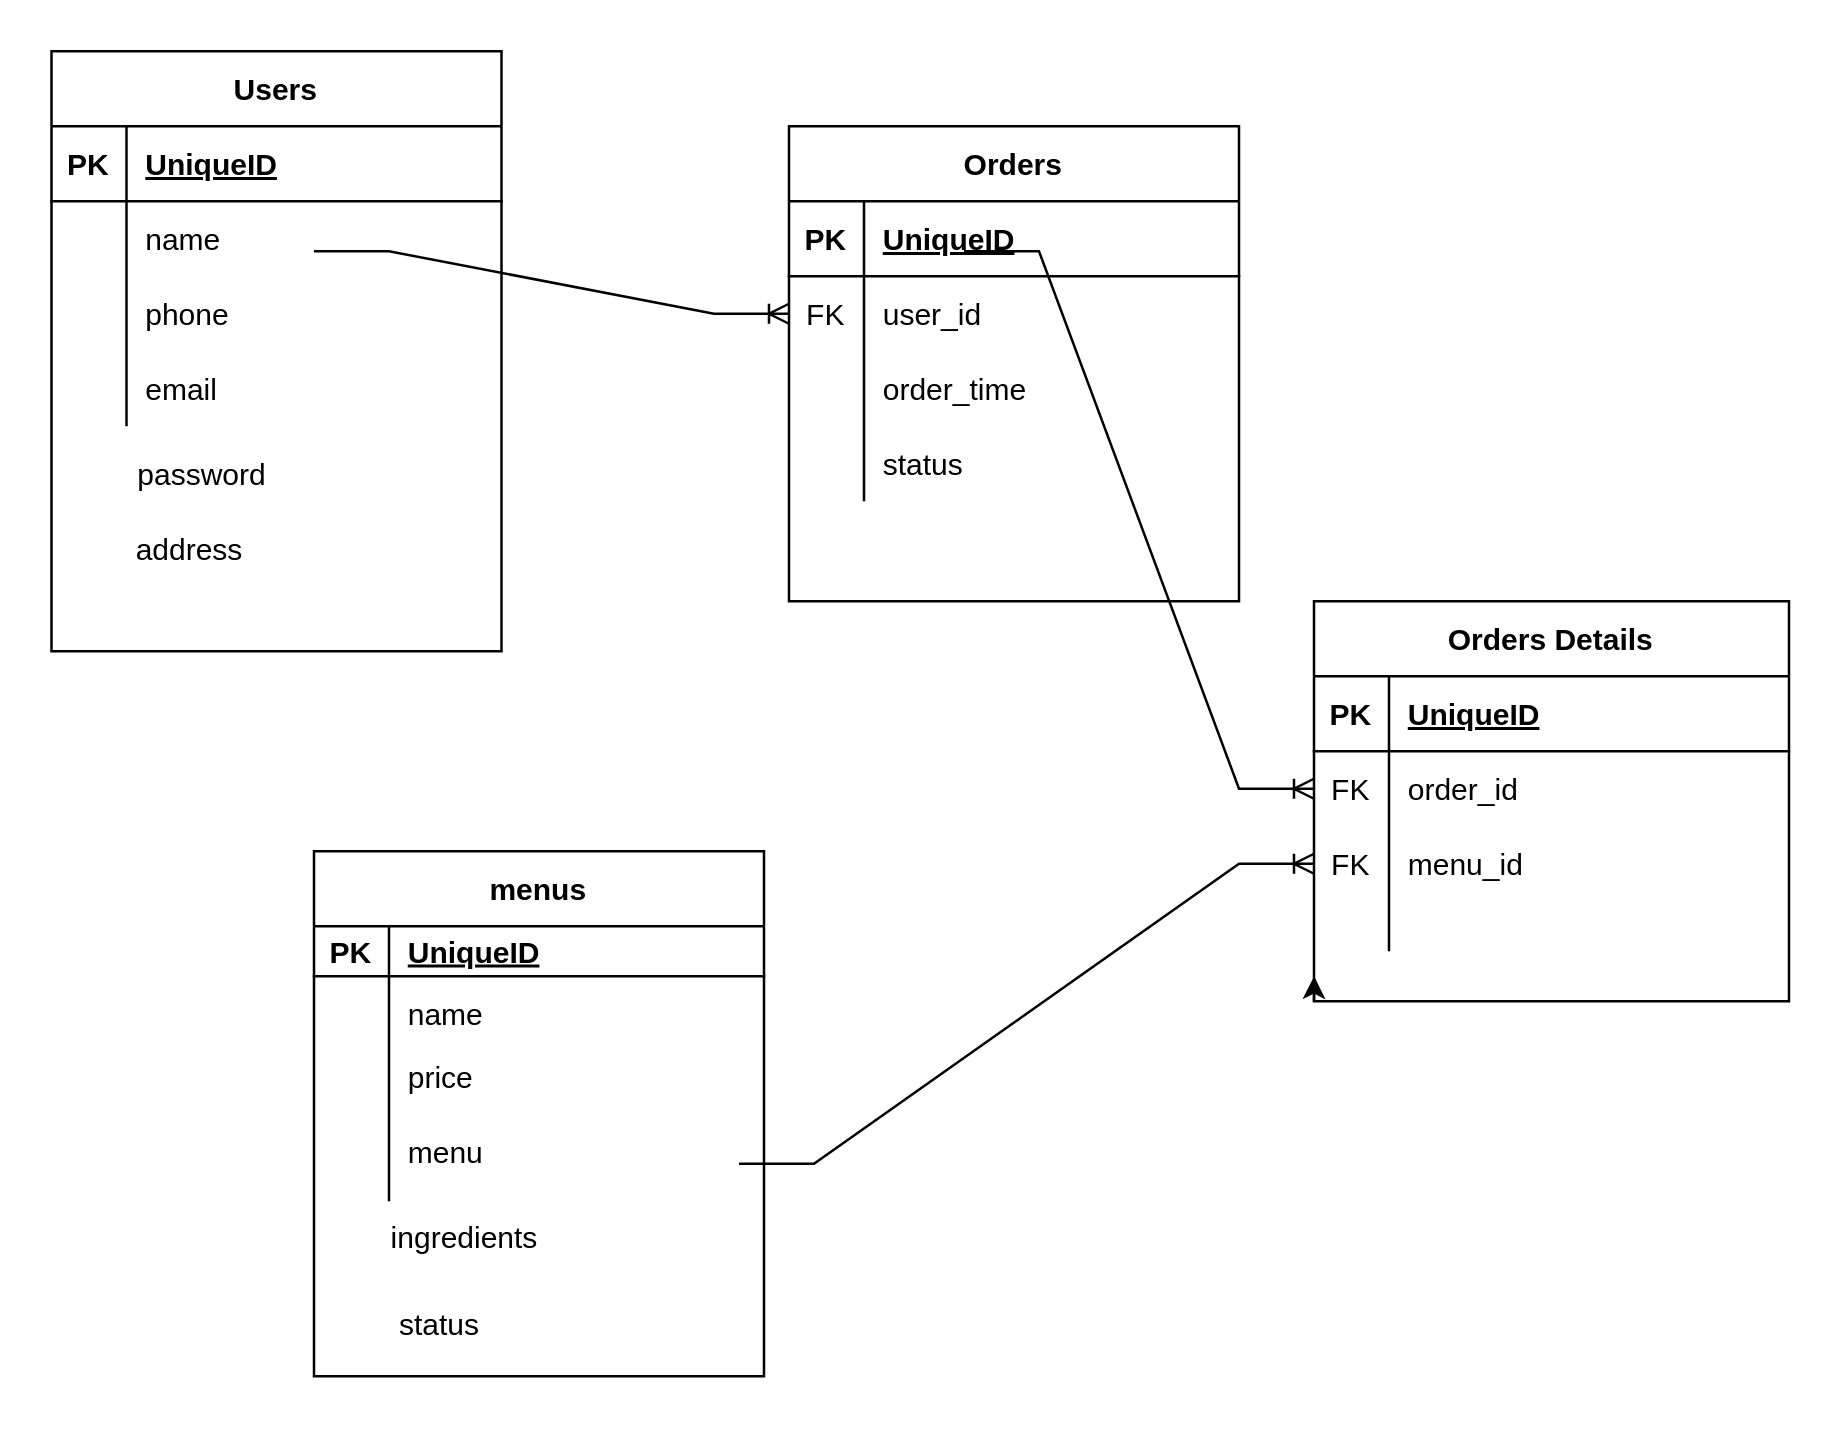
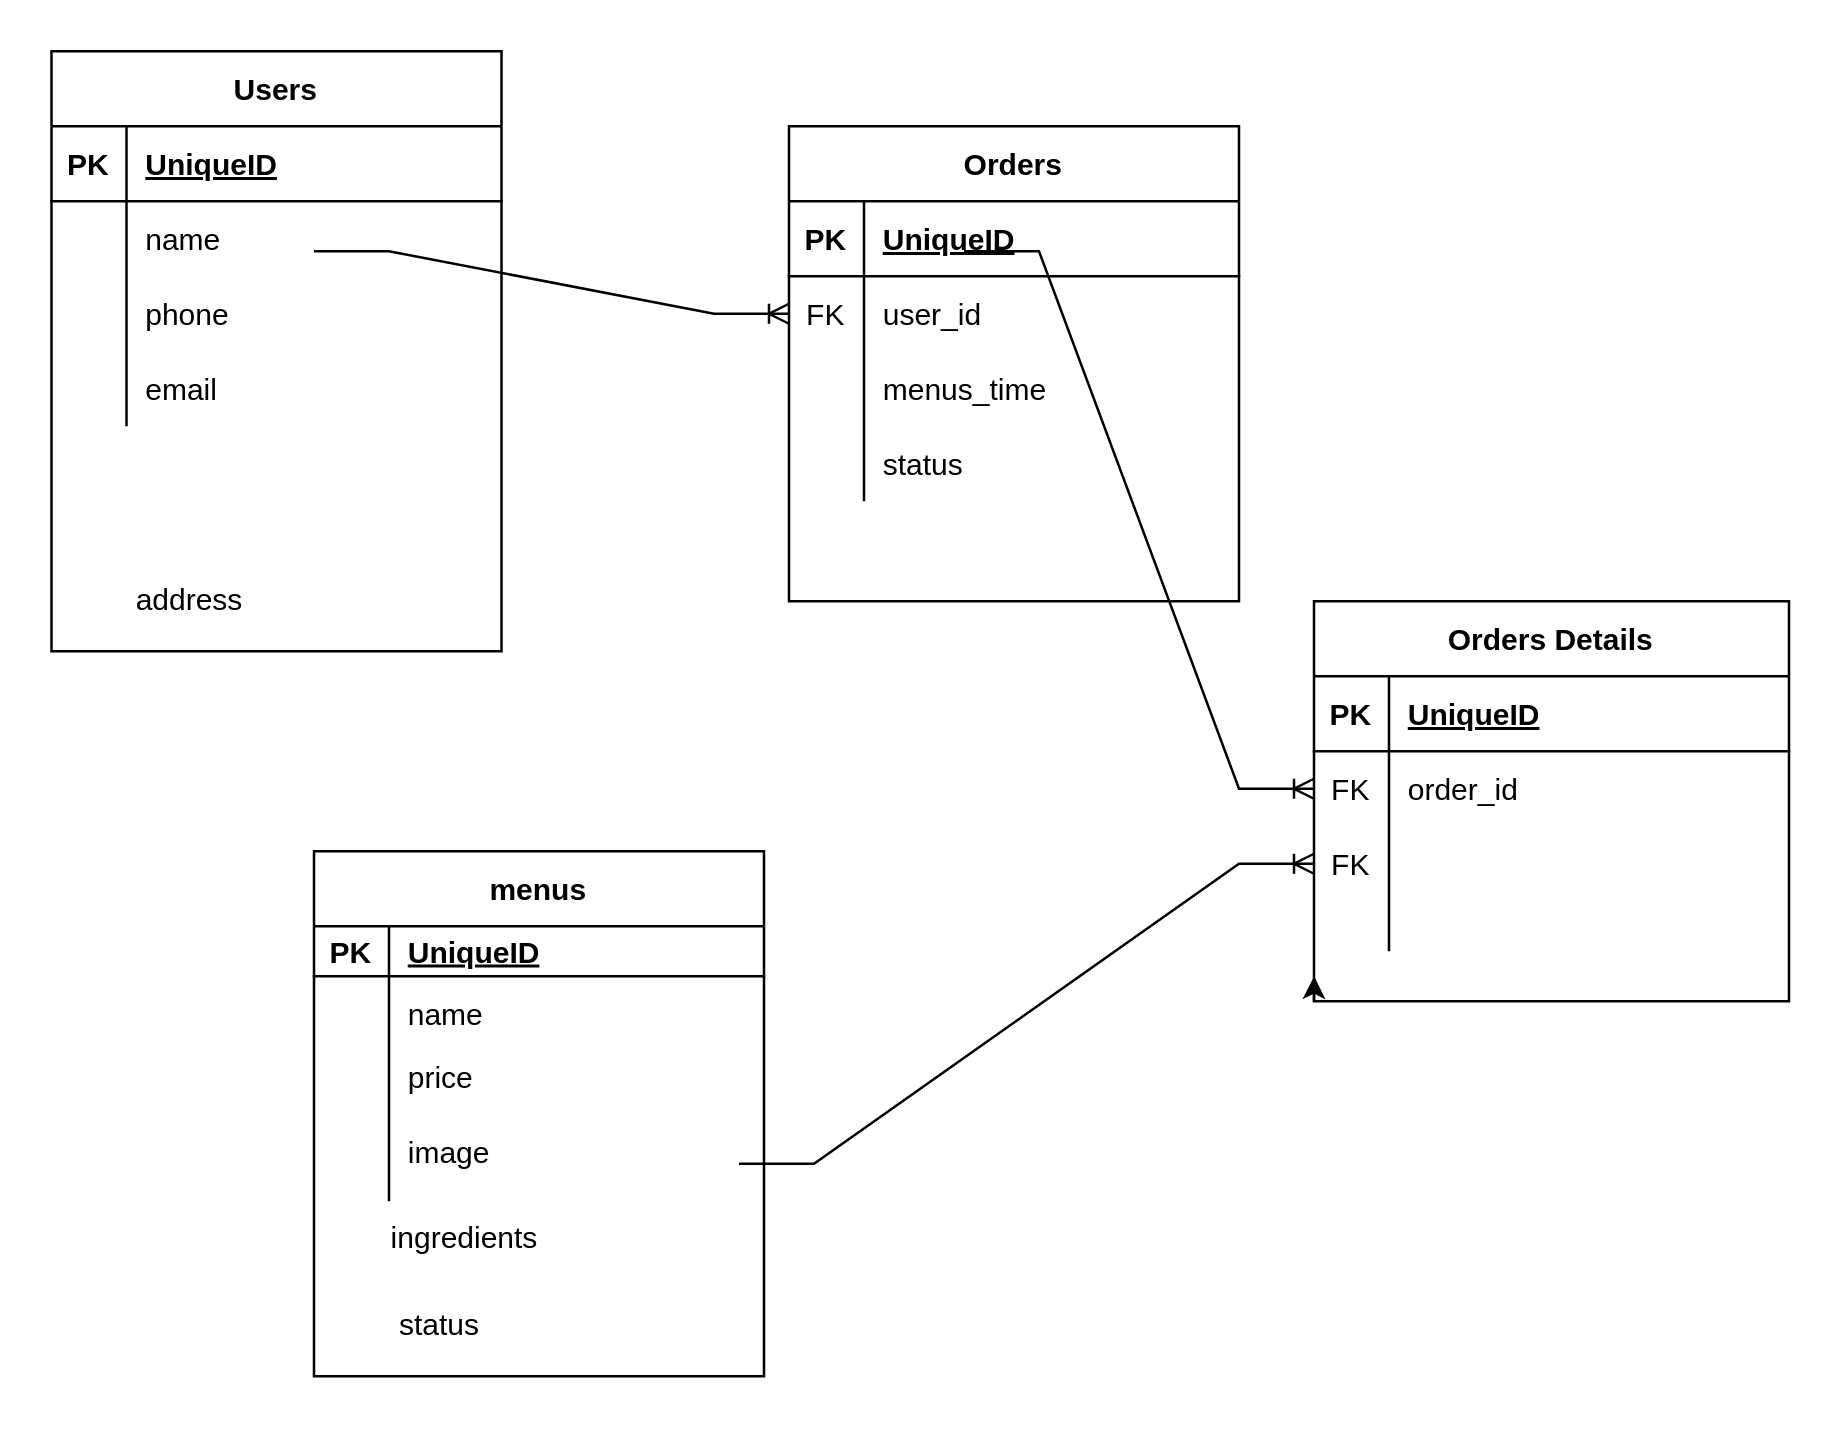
(963, 390) -> (963, 390)
(201, 476) -> none
(189, 551) -> (189, 601)
(1589, 864) -> none
(441, 1153) -> (446, 1153)
